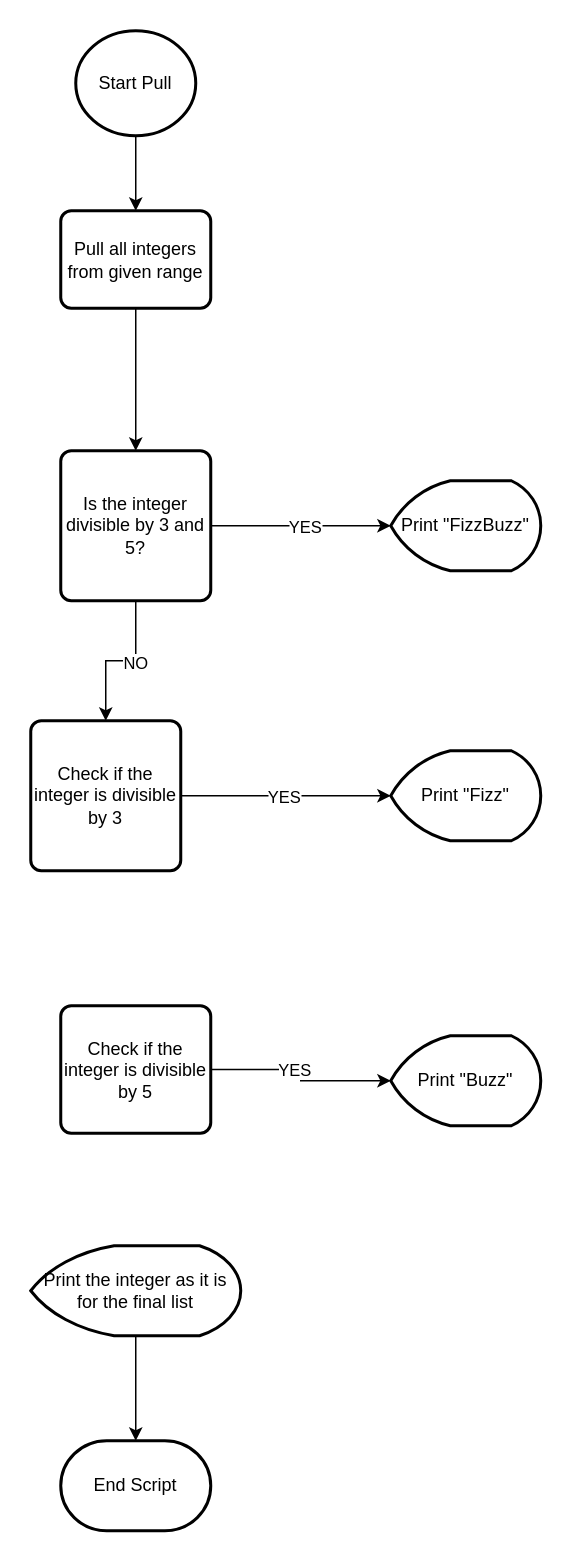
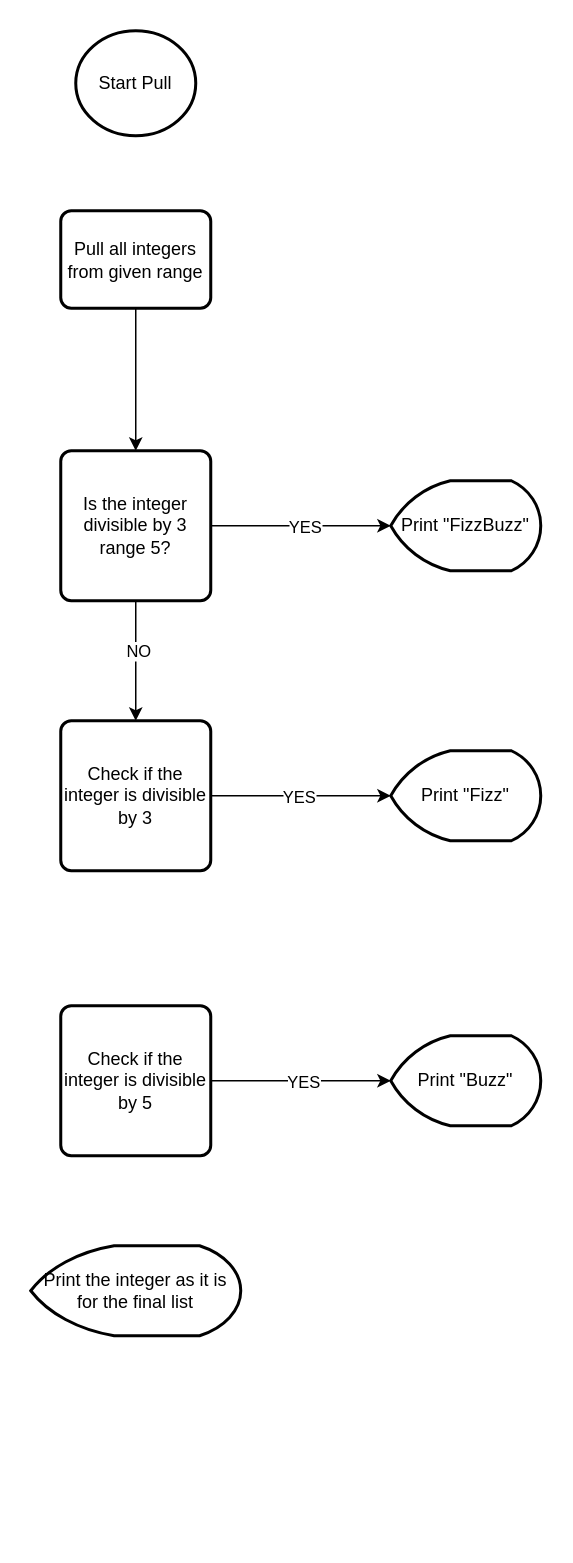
(136, 168) -> none
(136, 526) -> (136, 526)
(106, 796) -> (136, 796)
(136, 1070) -> (136, 1081)
(136, 1383) -> none
(136, 1486) -> none
